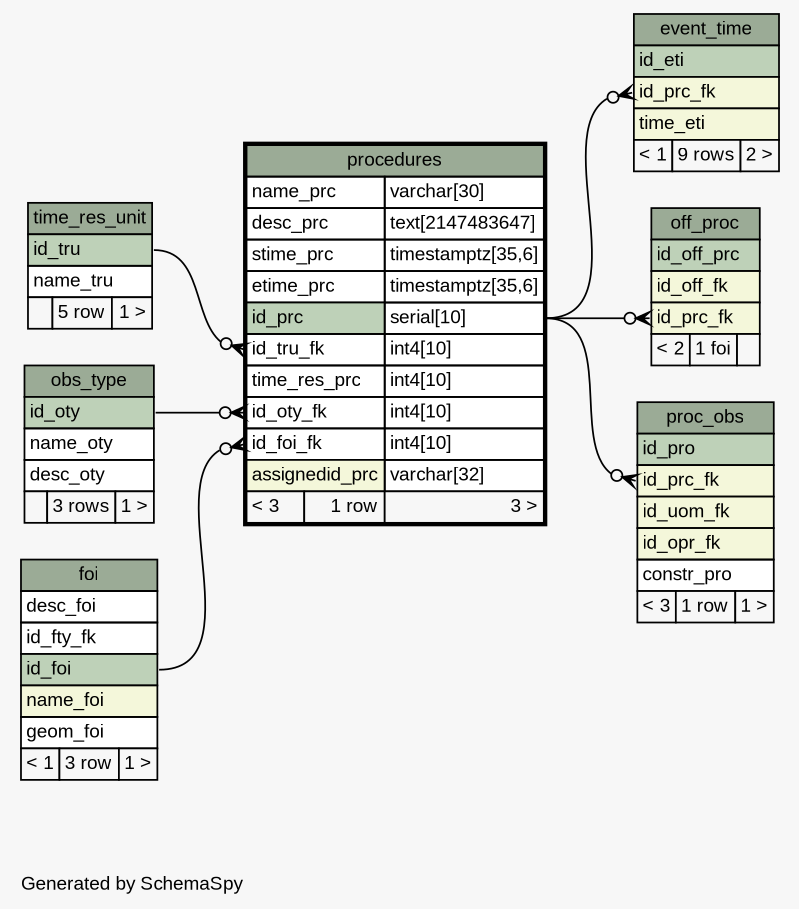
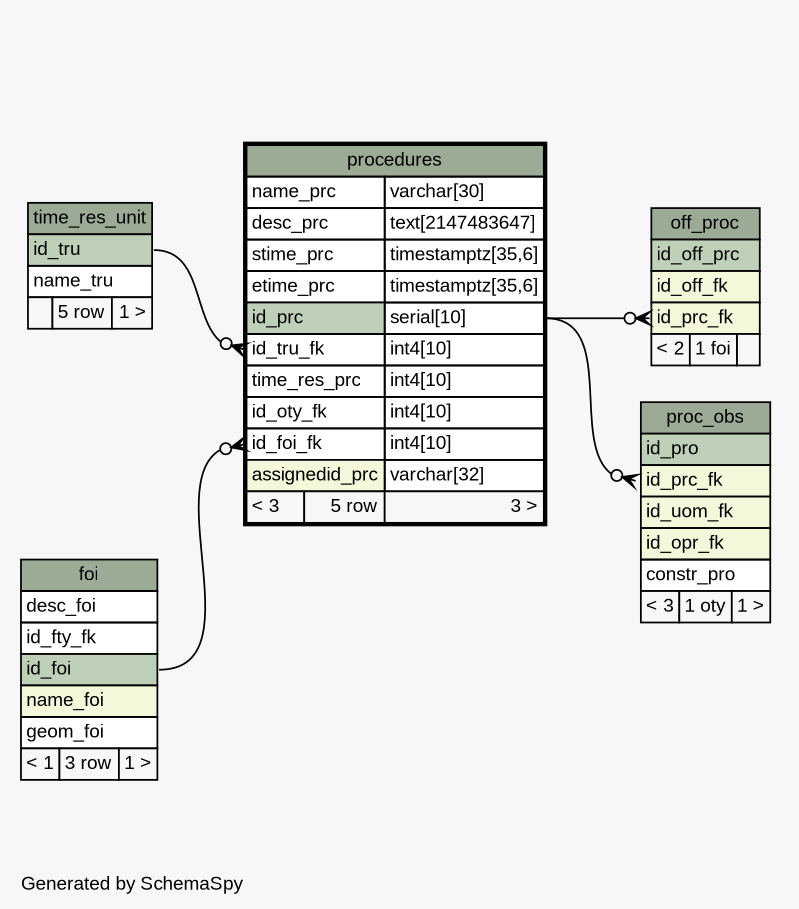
(706, 93) -> none
(89, 444) -> none
(355, 506) -> (355, 506)
(706, 606) -> (706, 606)
